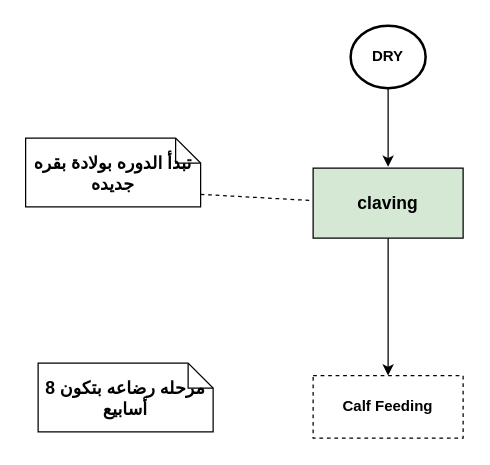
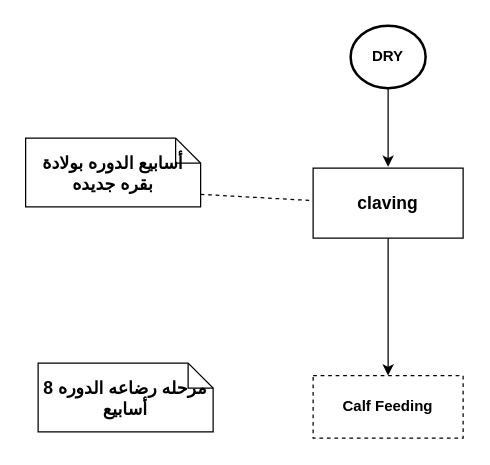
(113, 173) -> (113, 173)
(388, 203) -> (388, 203)
(126, 398) -> (126, 398)
